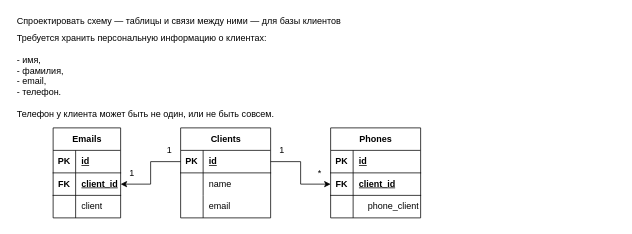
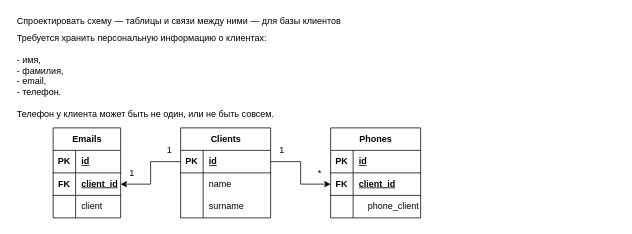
(219, 207) -> (227, 207)
